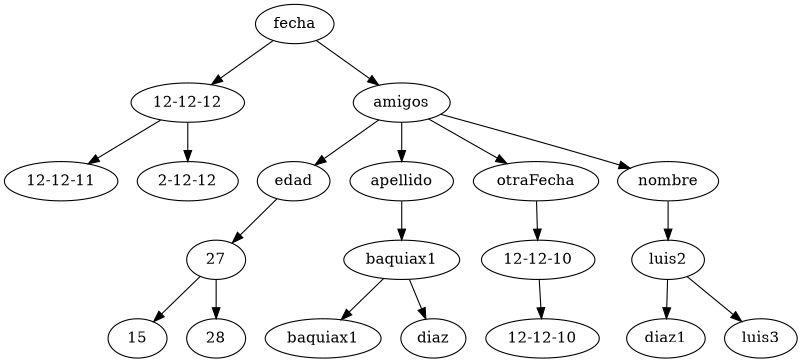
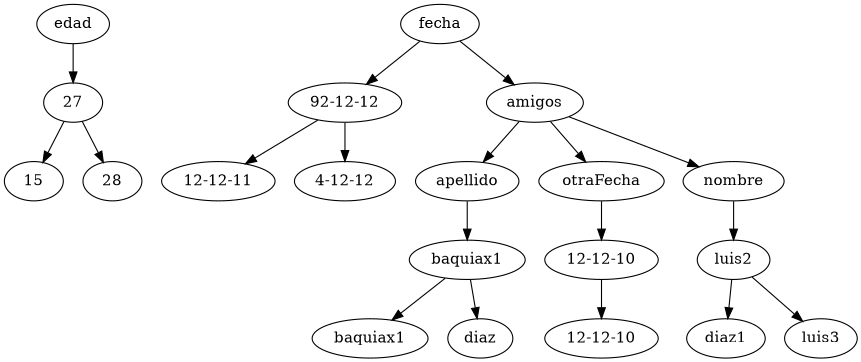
(188, 103) -> (345, 103)
(352, 139) -> none
(188, 181) -> (345, 181)
